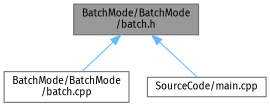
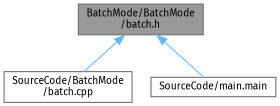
(67, 87) -> (68, 87)
(207, 87) -> (213, 87)
